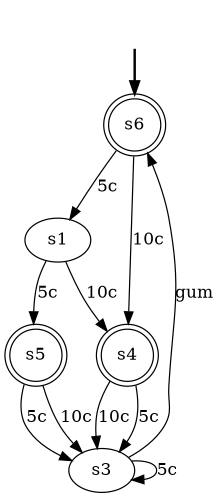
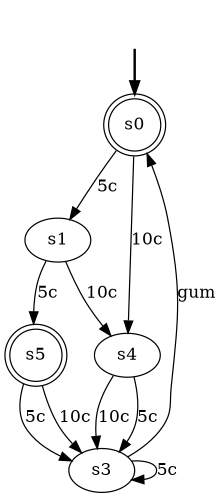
(135, 125) -> (135, 125)
(127, 355) -> (127, 355)
